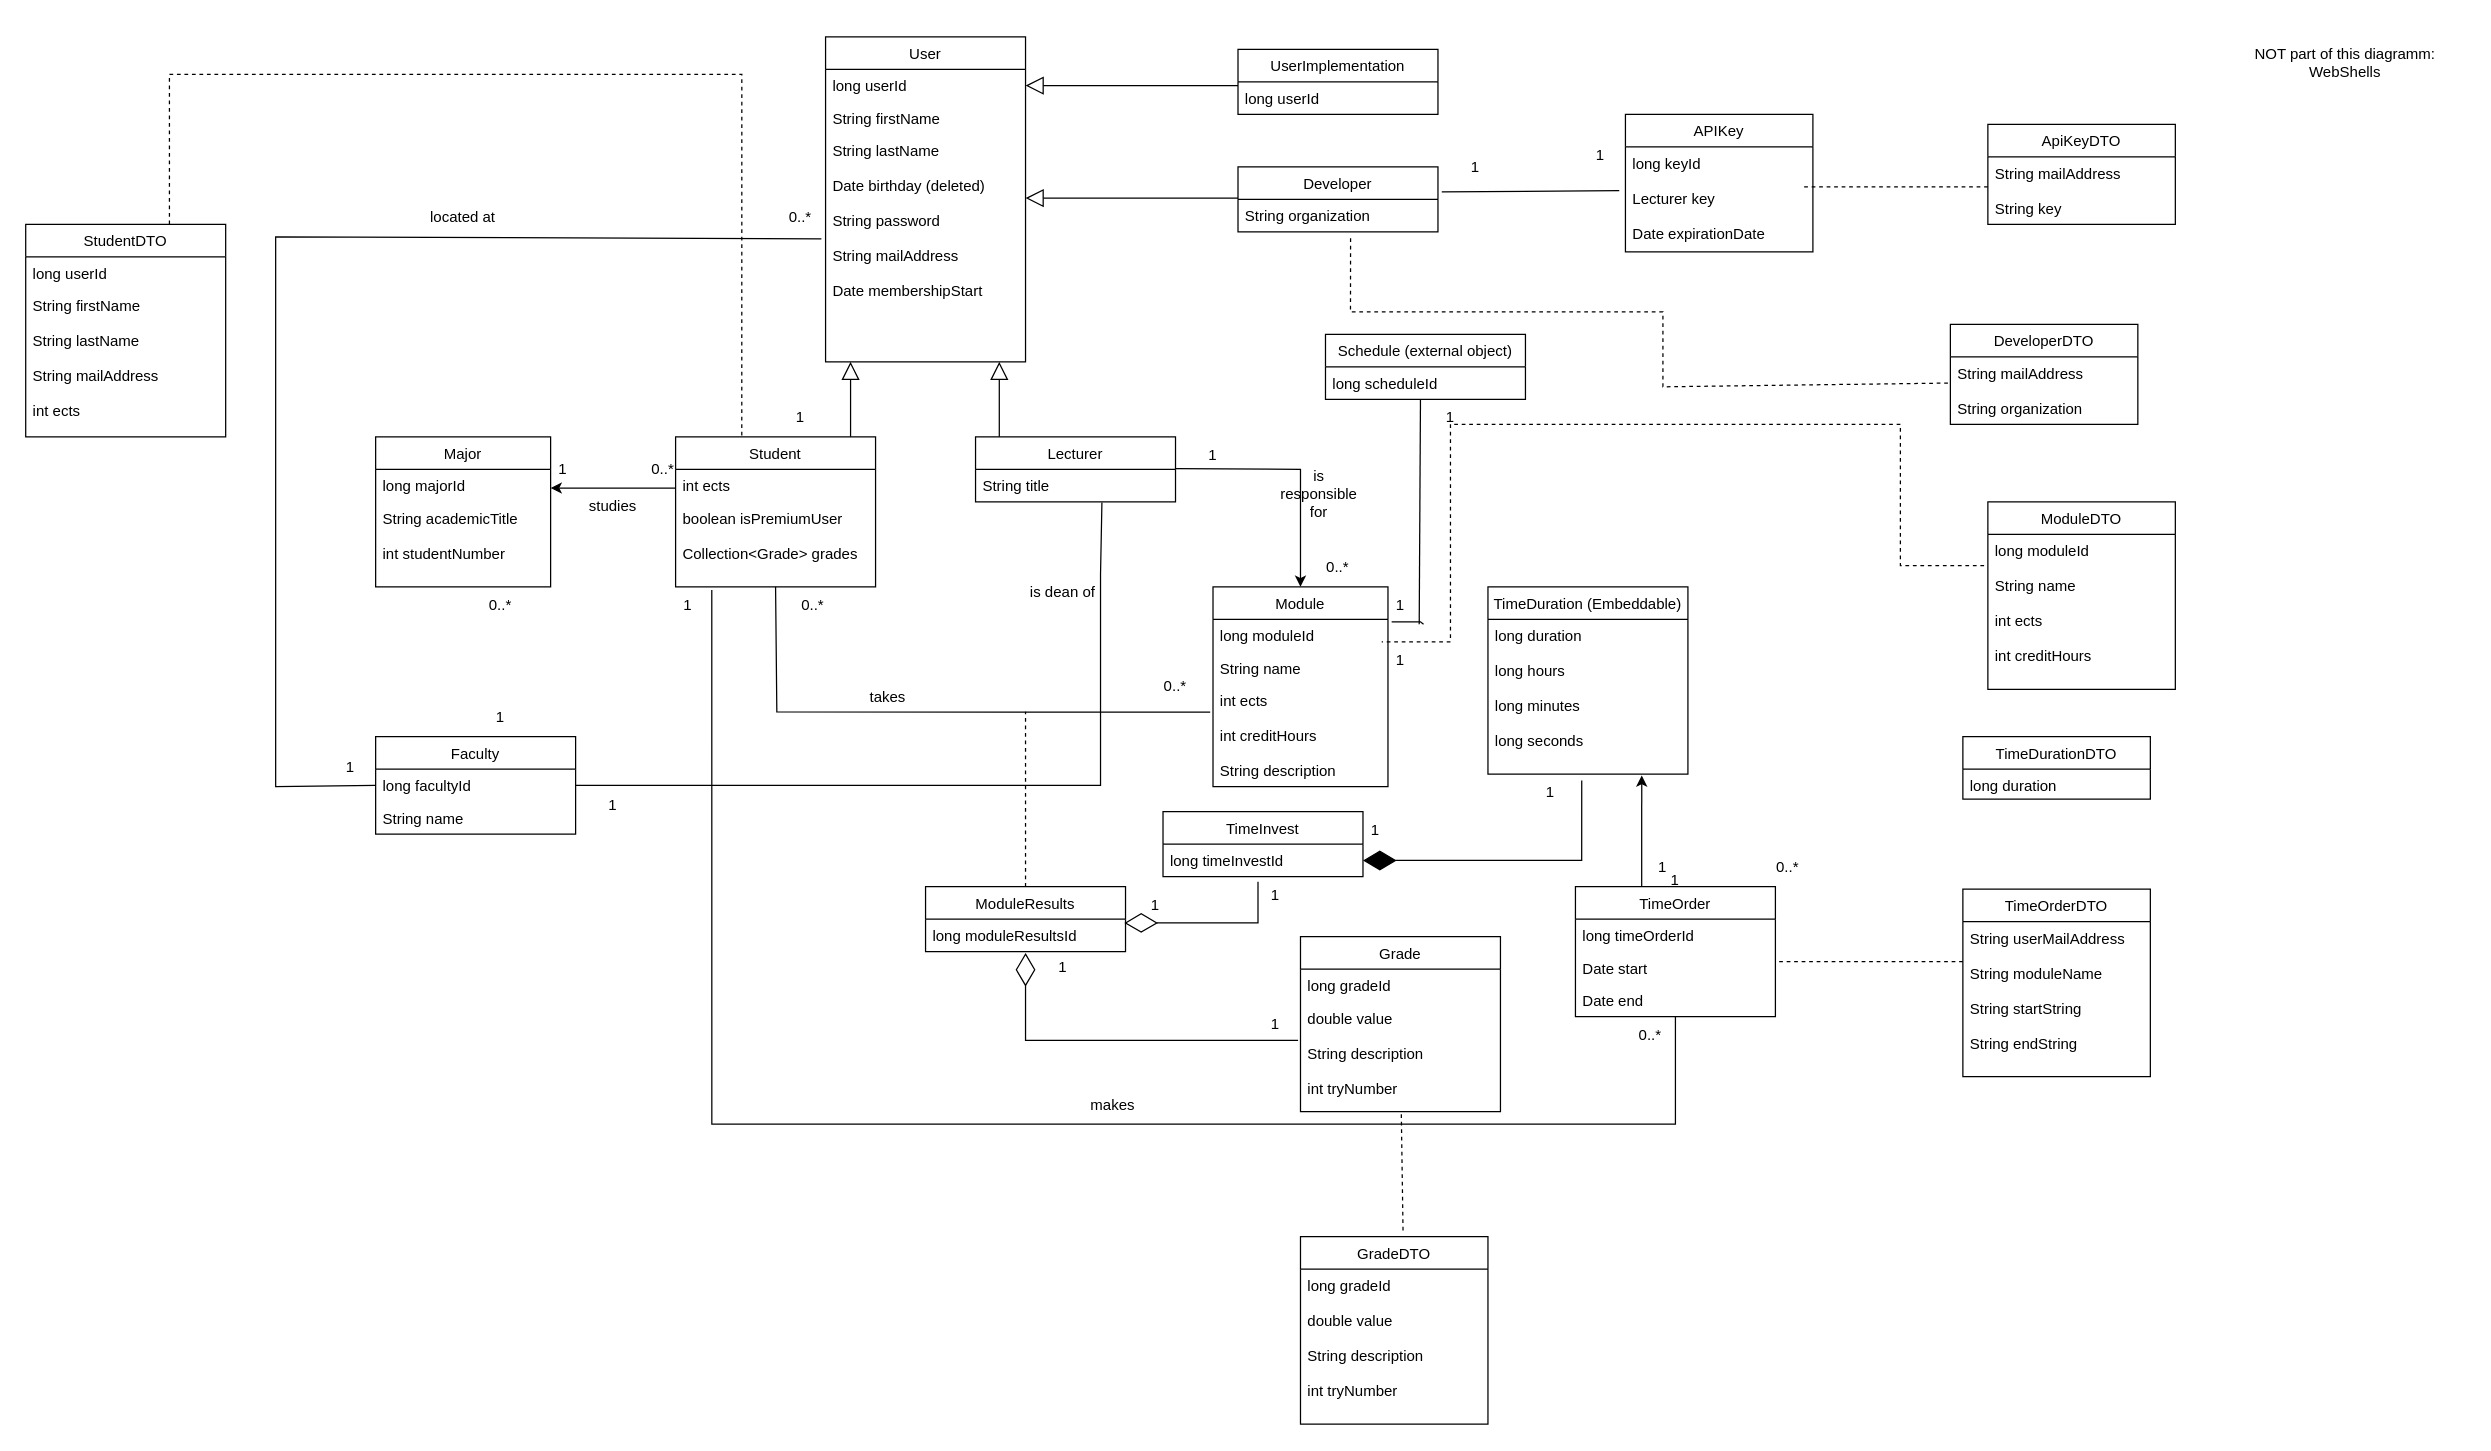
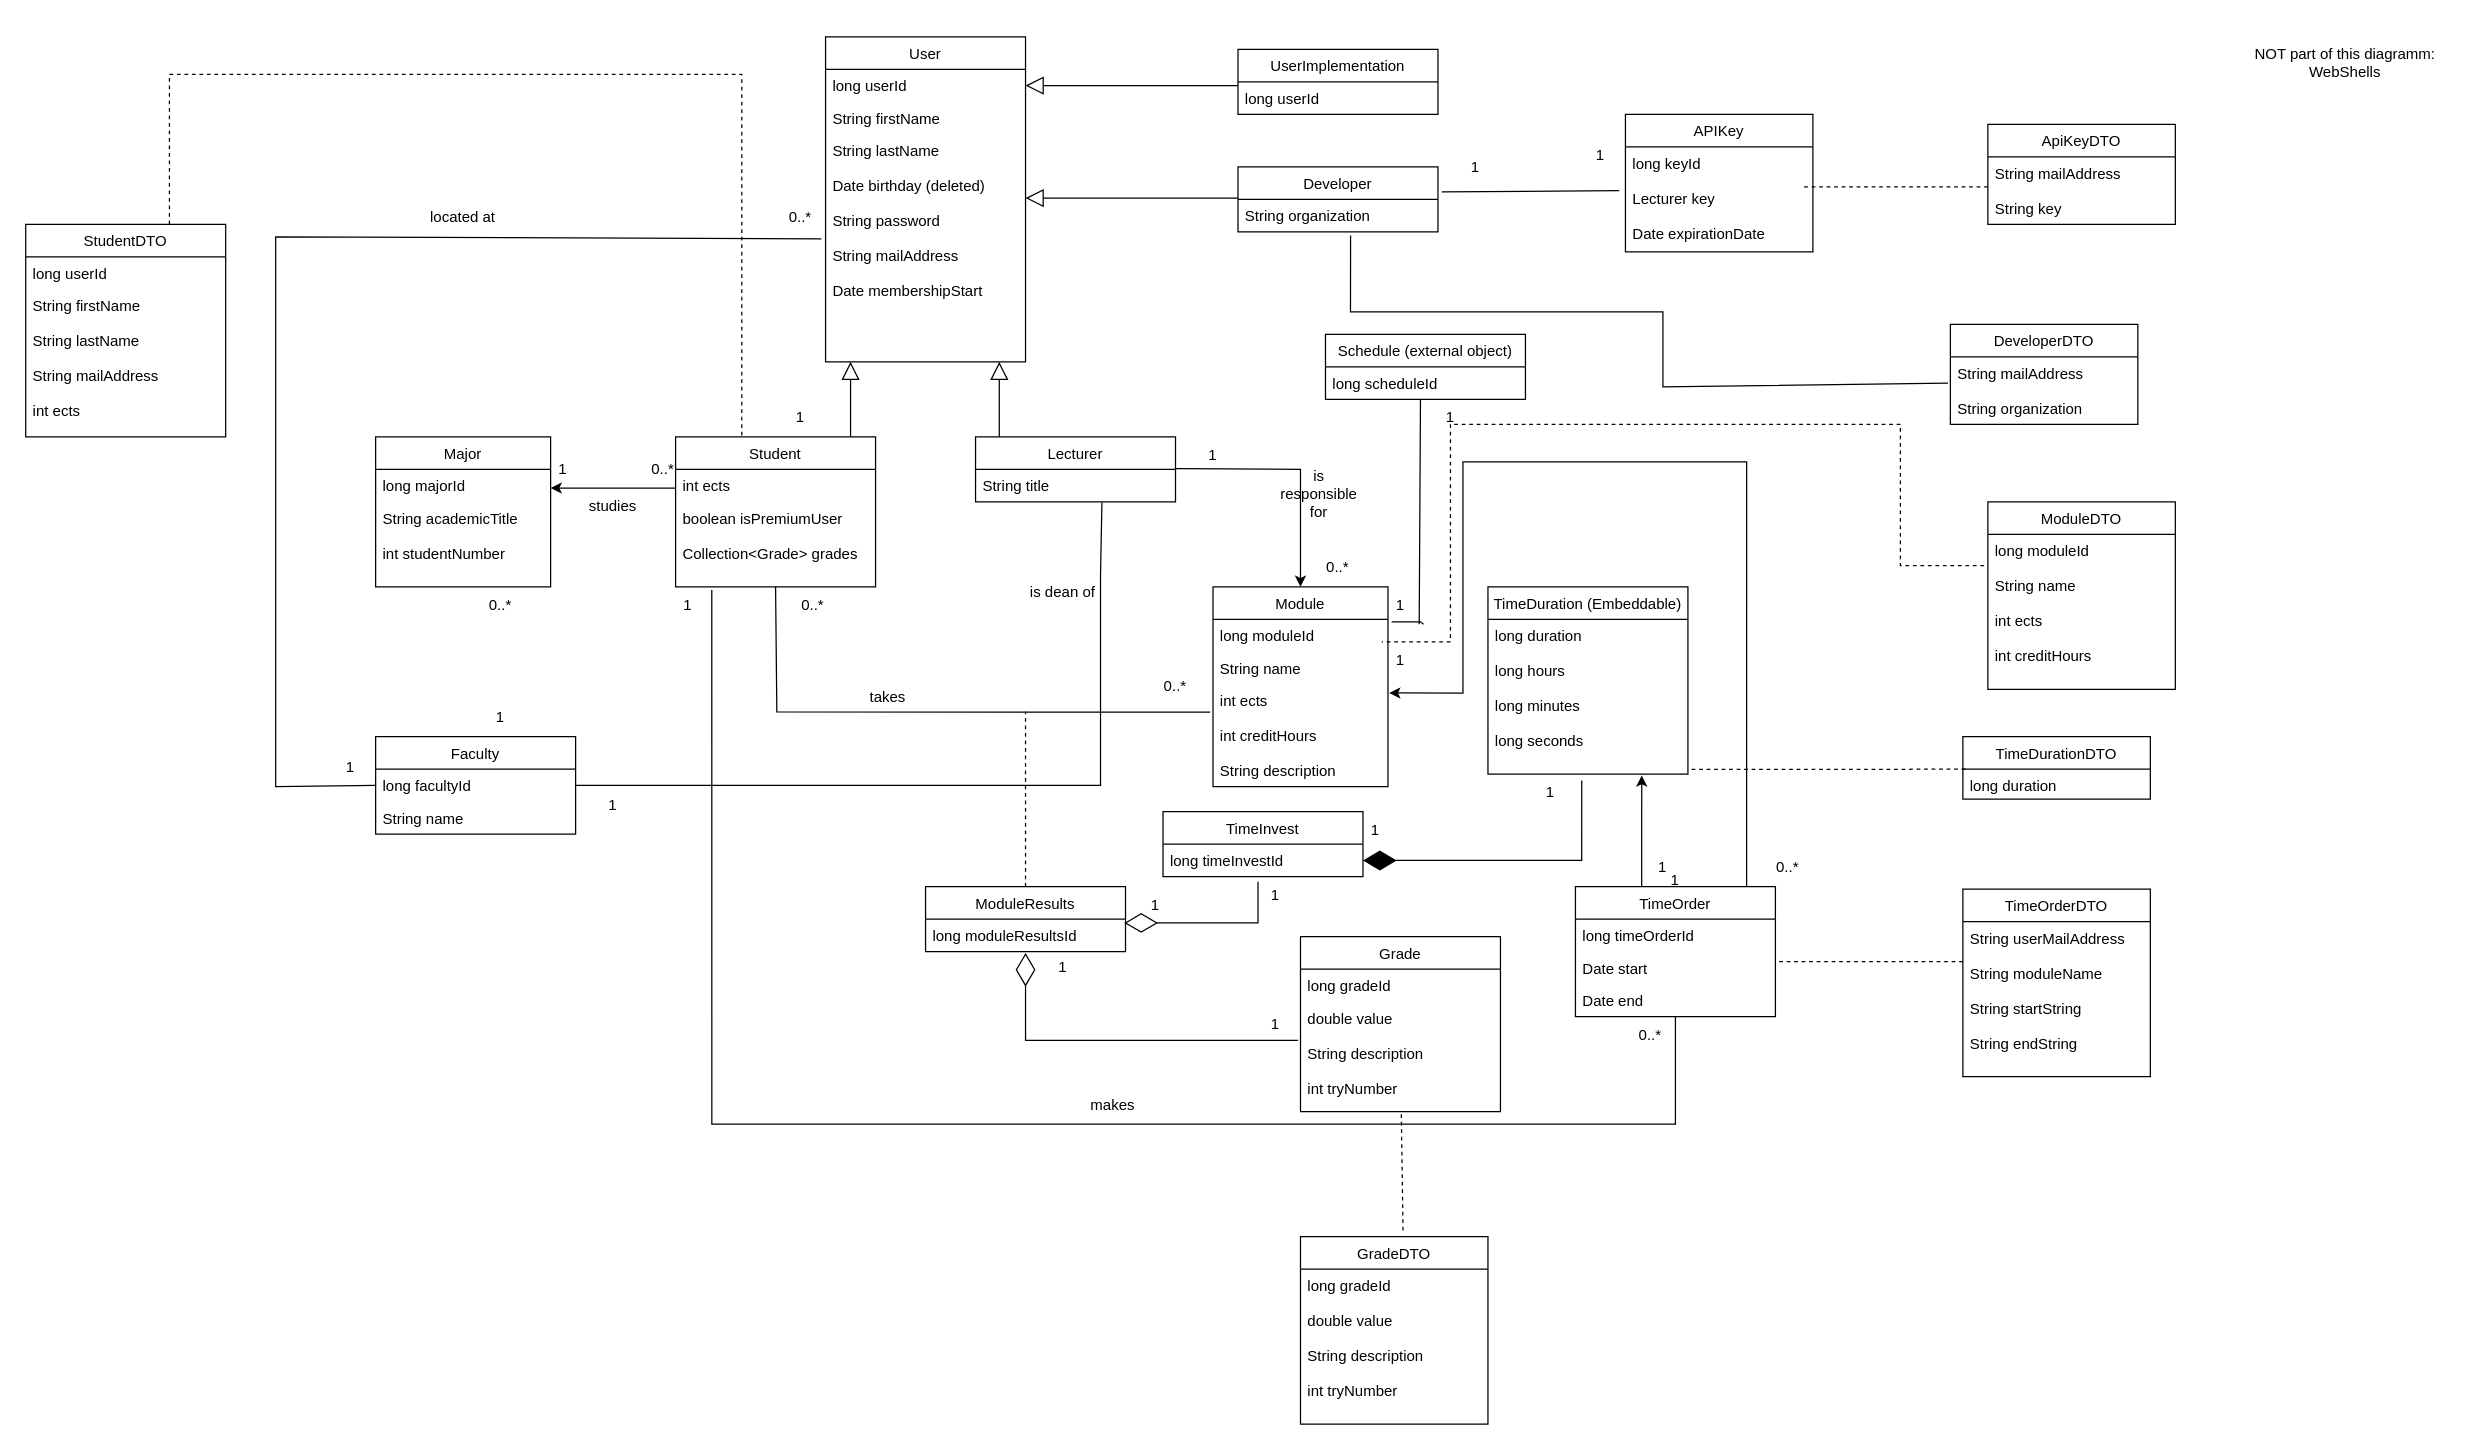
(1648, 312) -> (1648, 312)
none -> (1669, 462)
none -> (1824, 769)
